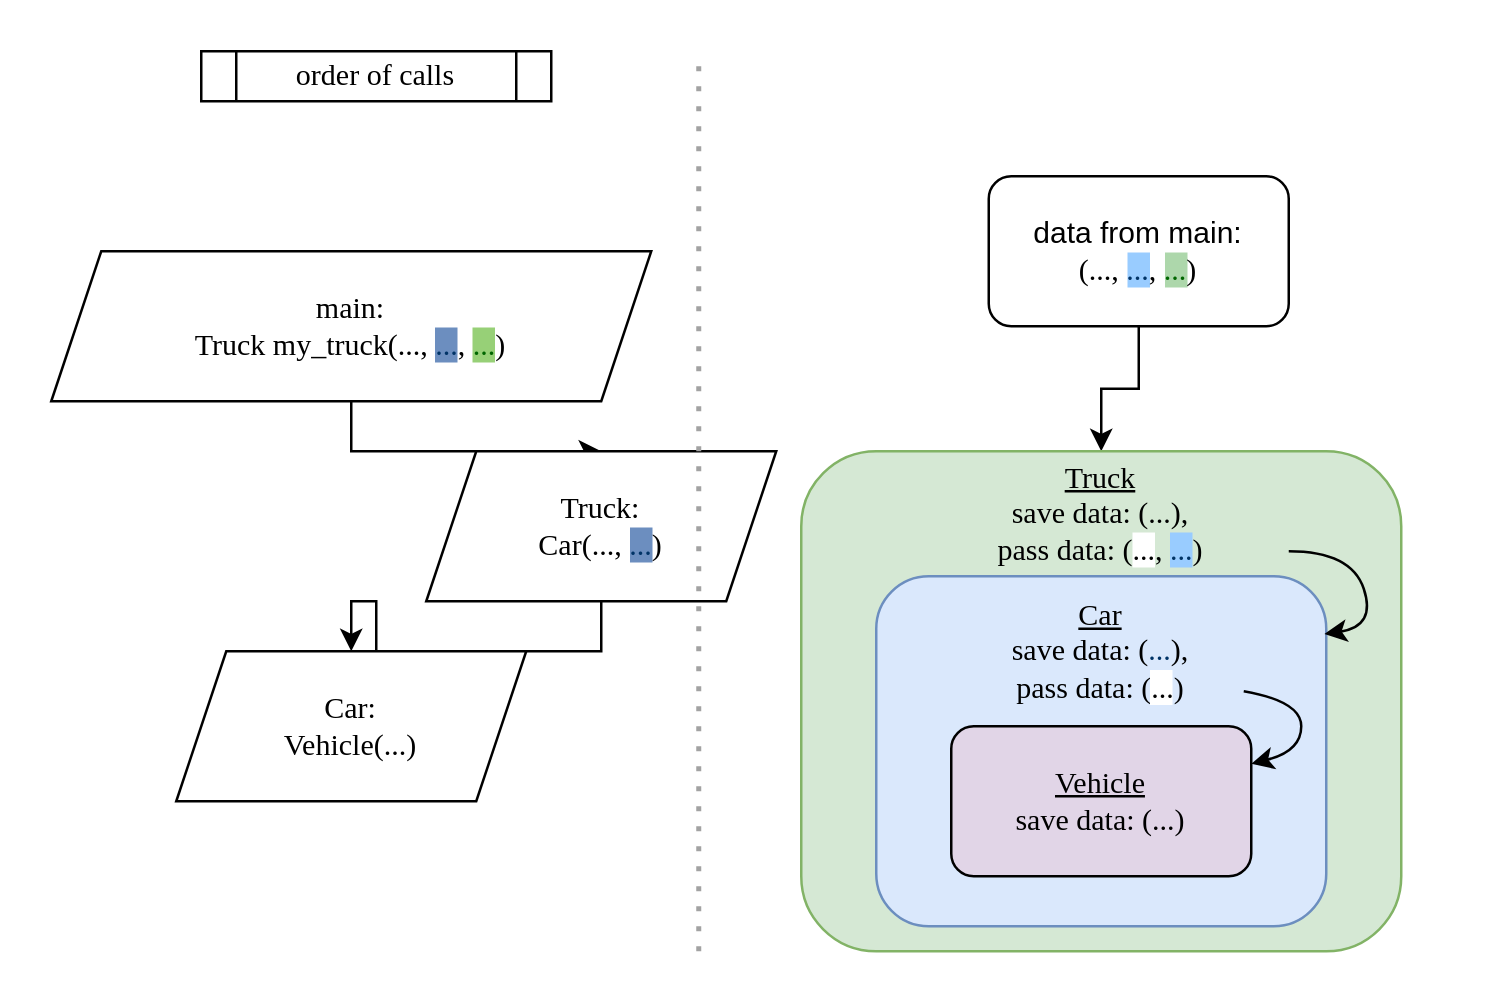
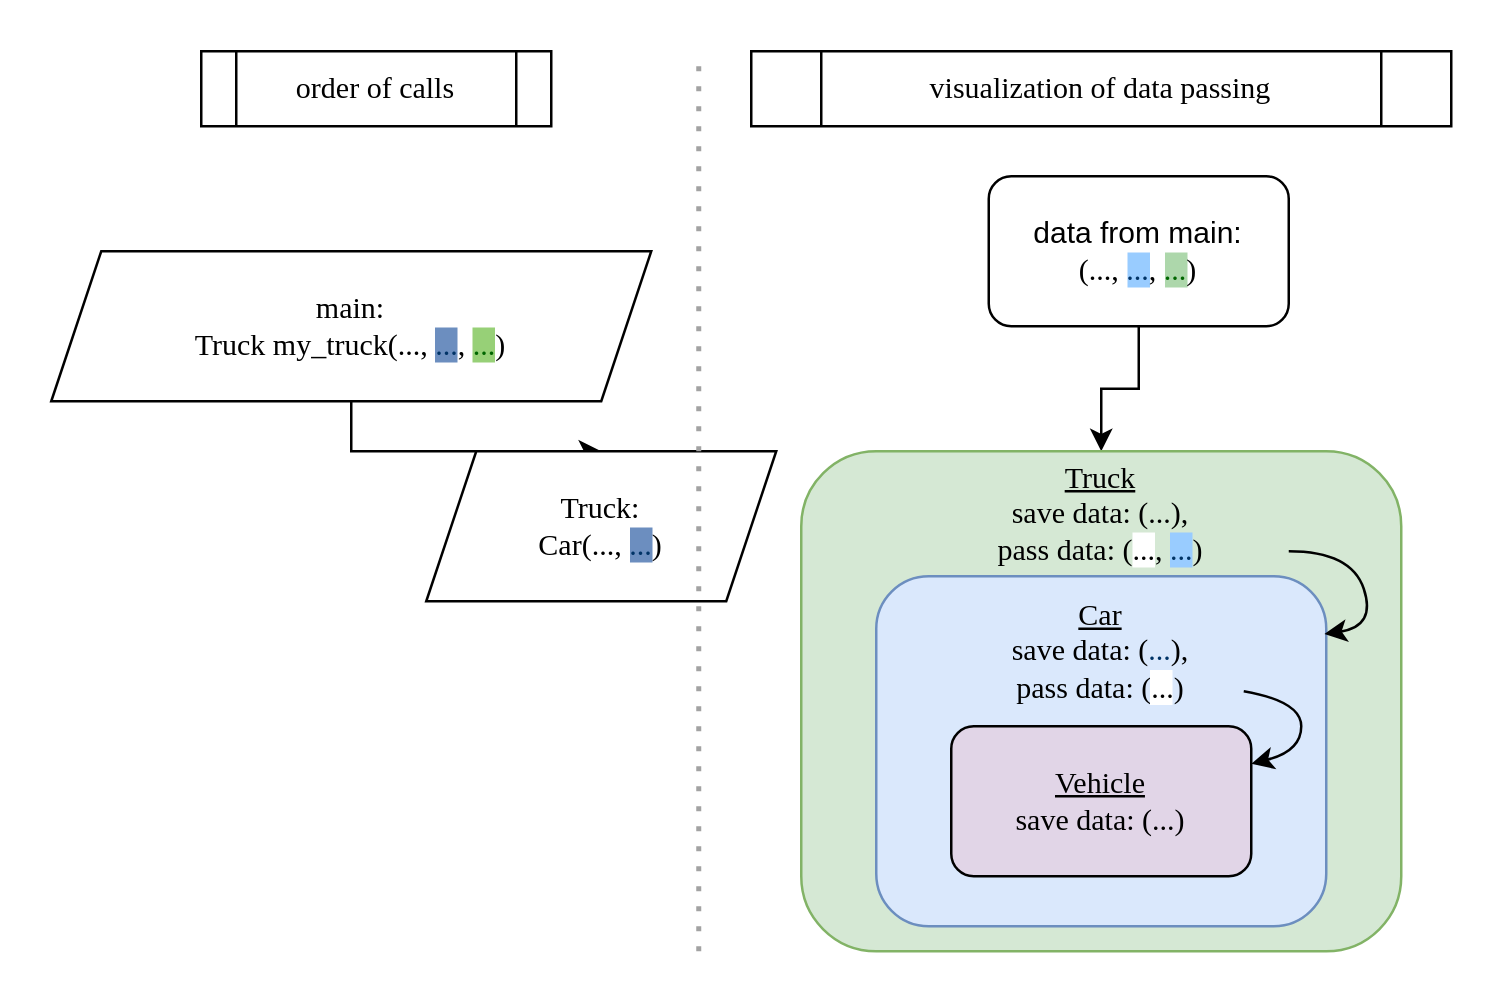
(376, 76) -> (376, 89)
none -> (1101, 89)
(459, 651) -> none
(351, 726) -> none
